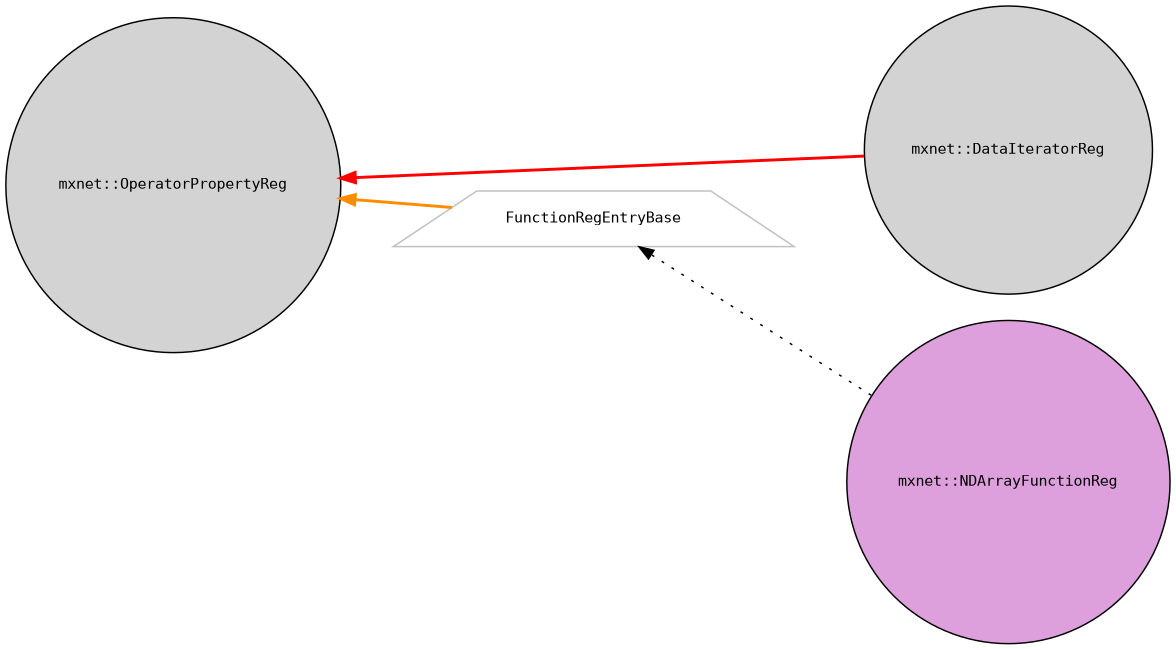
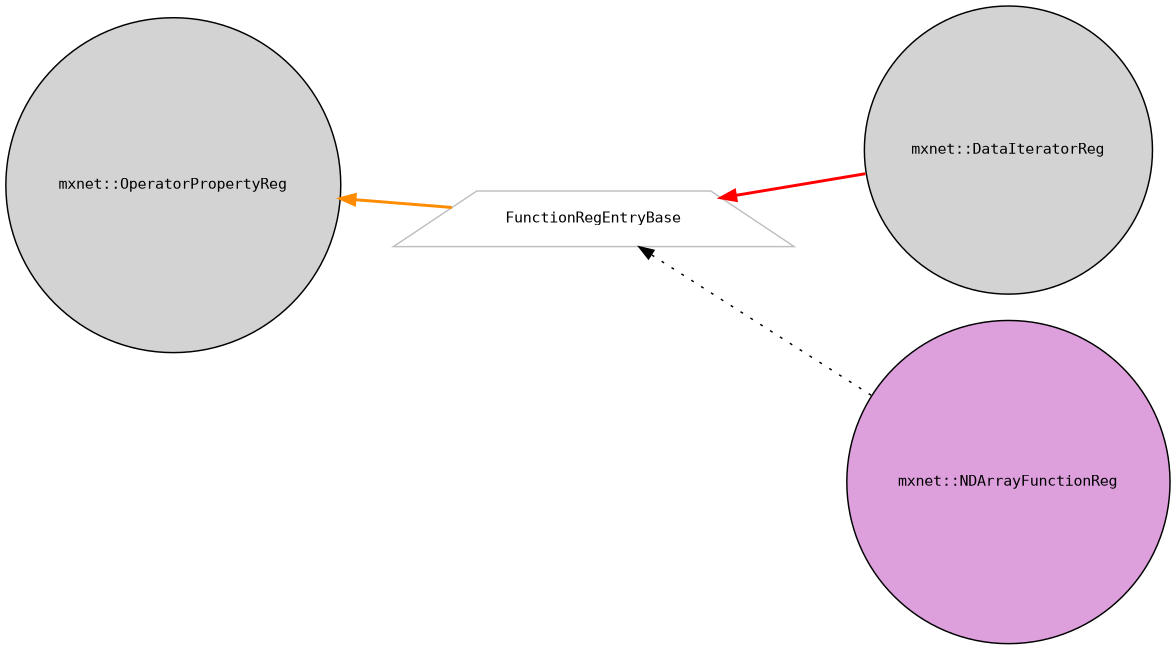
(610, 167) -> (801, 185)
